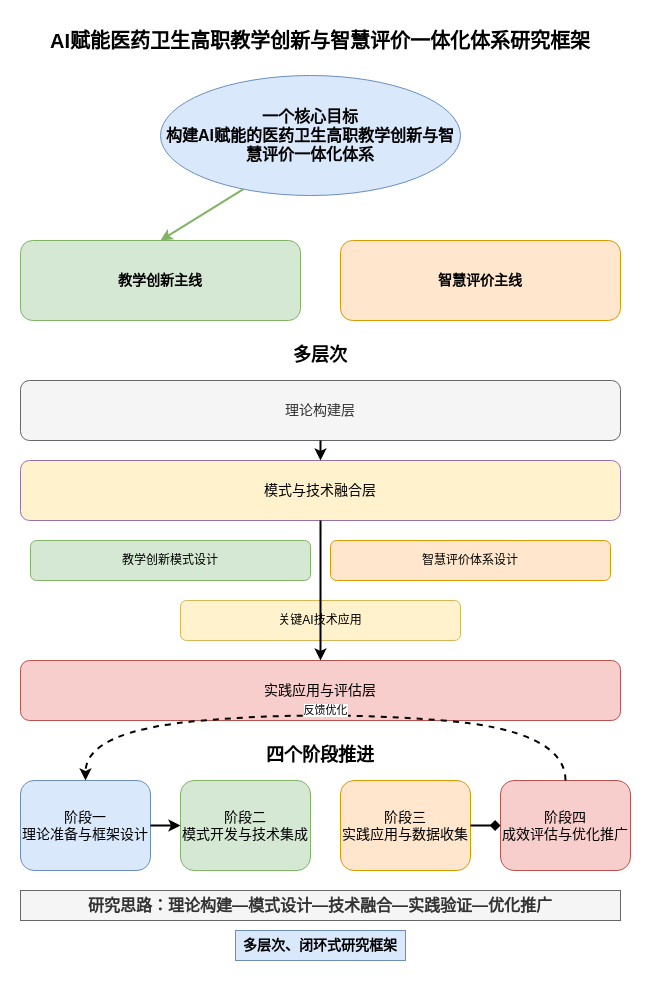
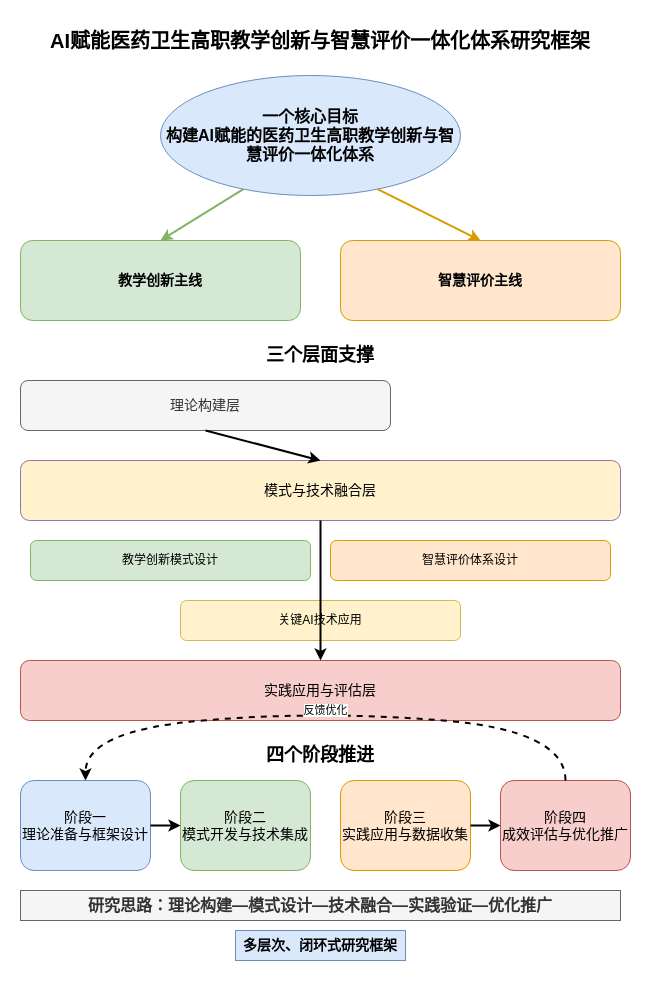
none -> (425, 213)
(321, 356) -> (321, 356)
(321, 411) -> (206, 406)
(489, 826) -> (490, 826)
